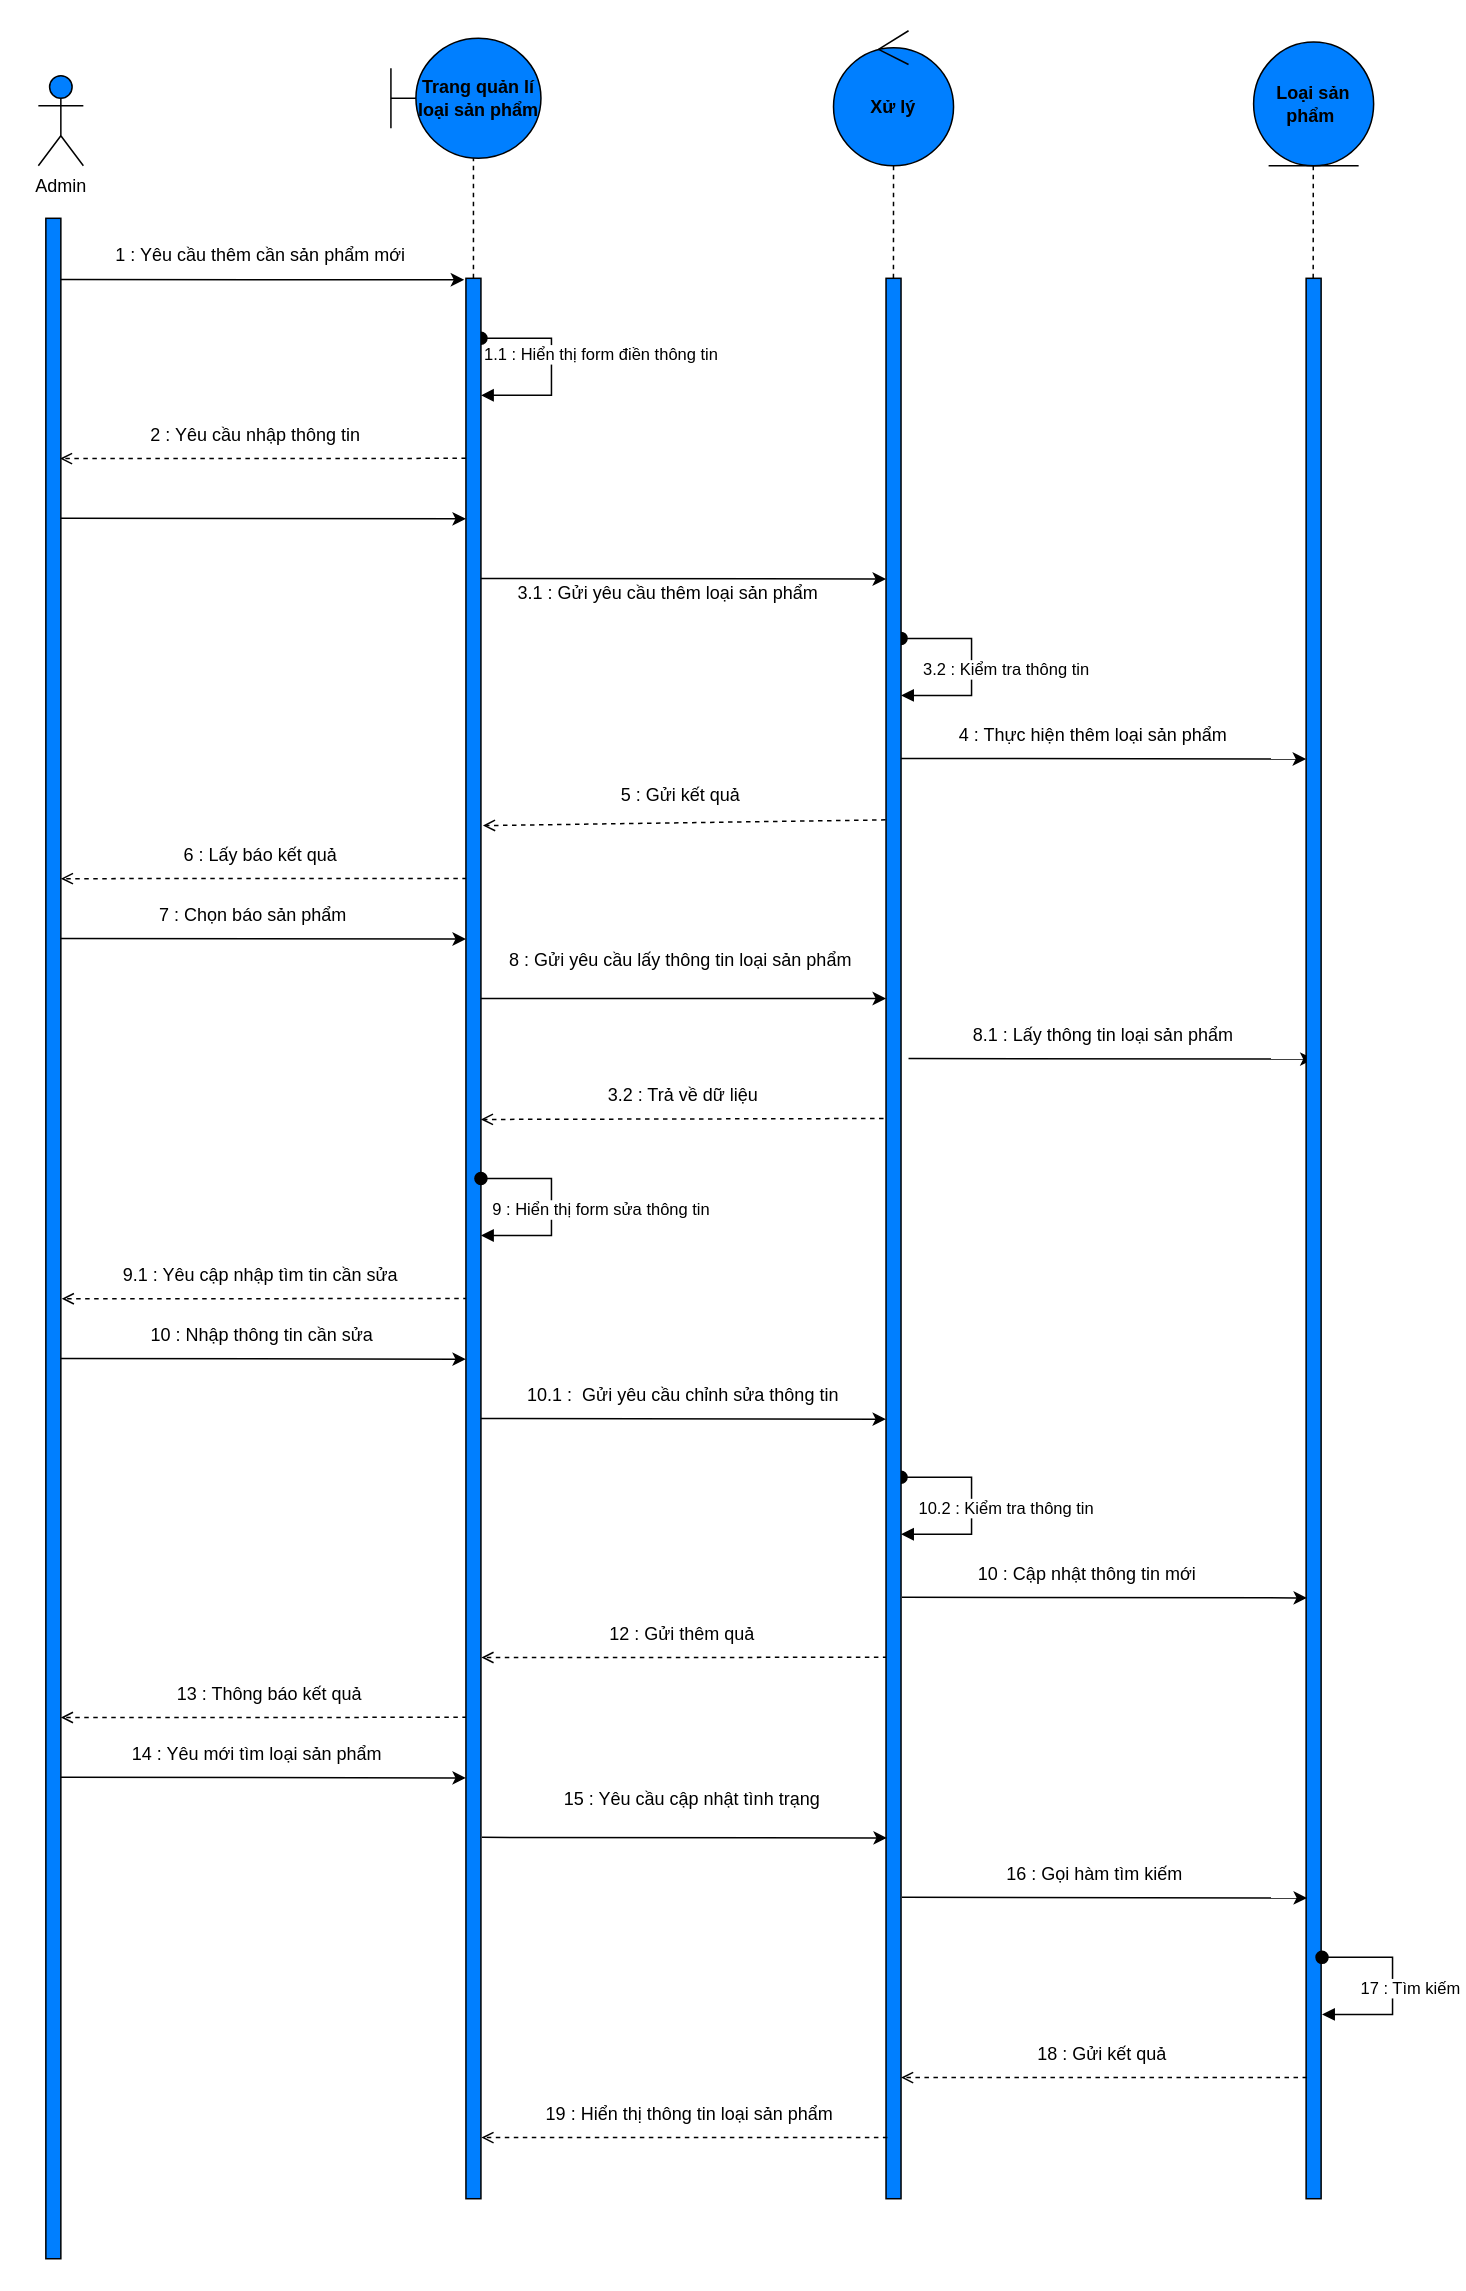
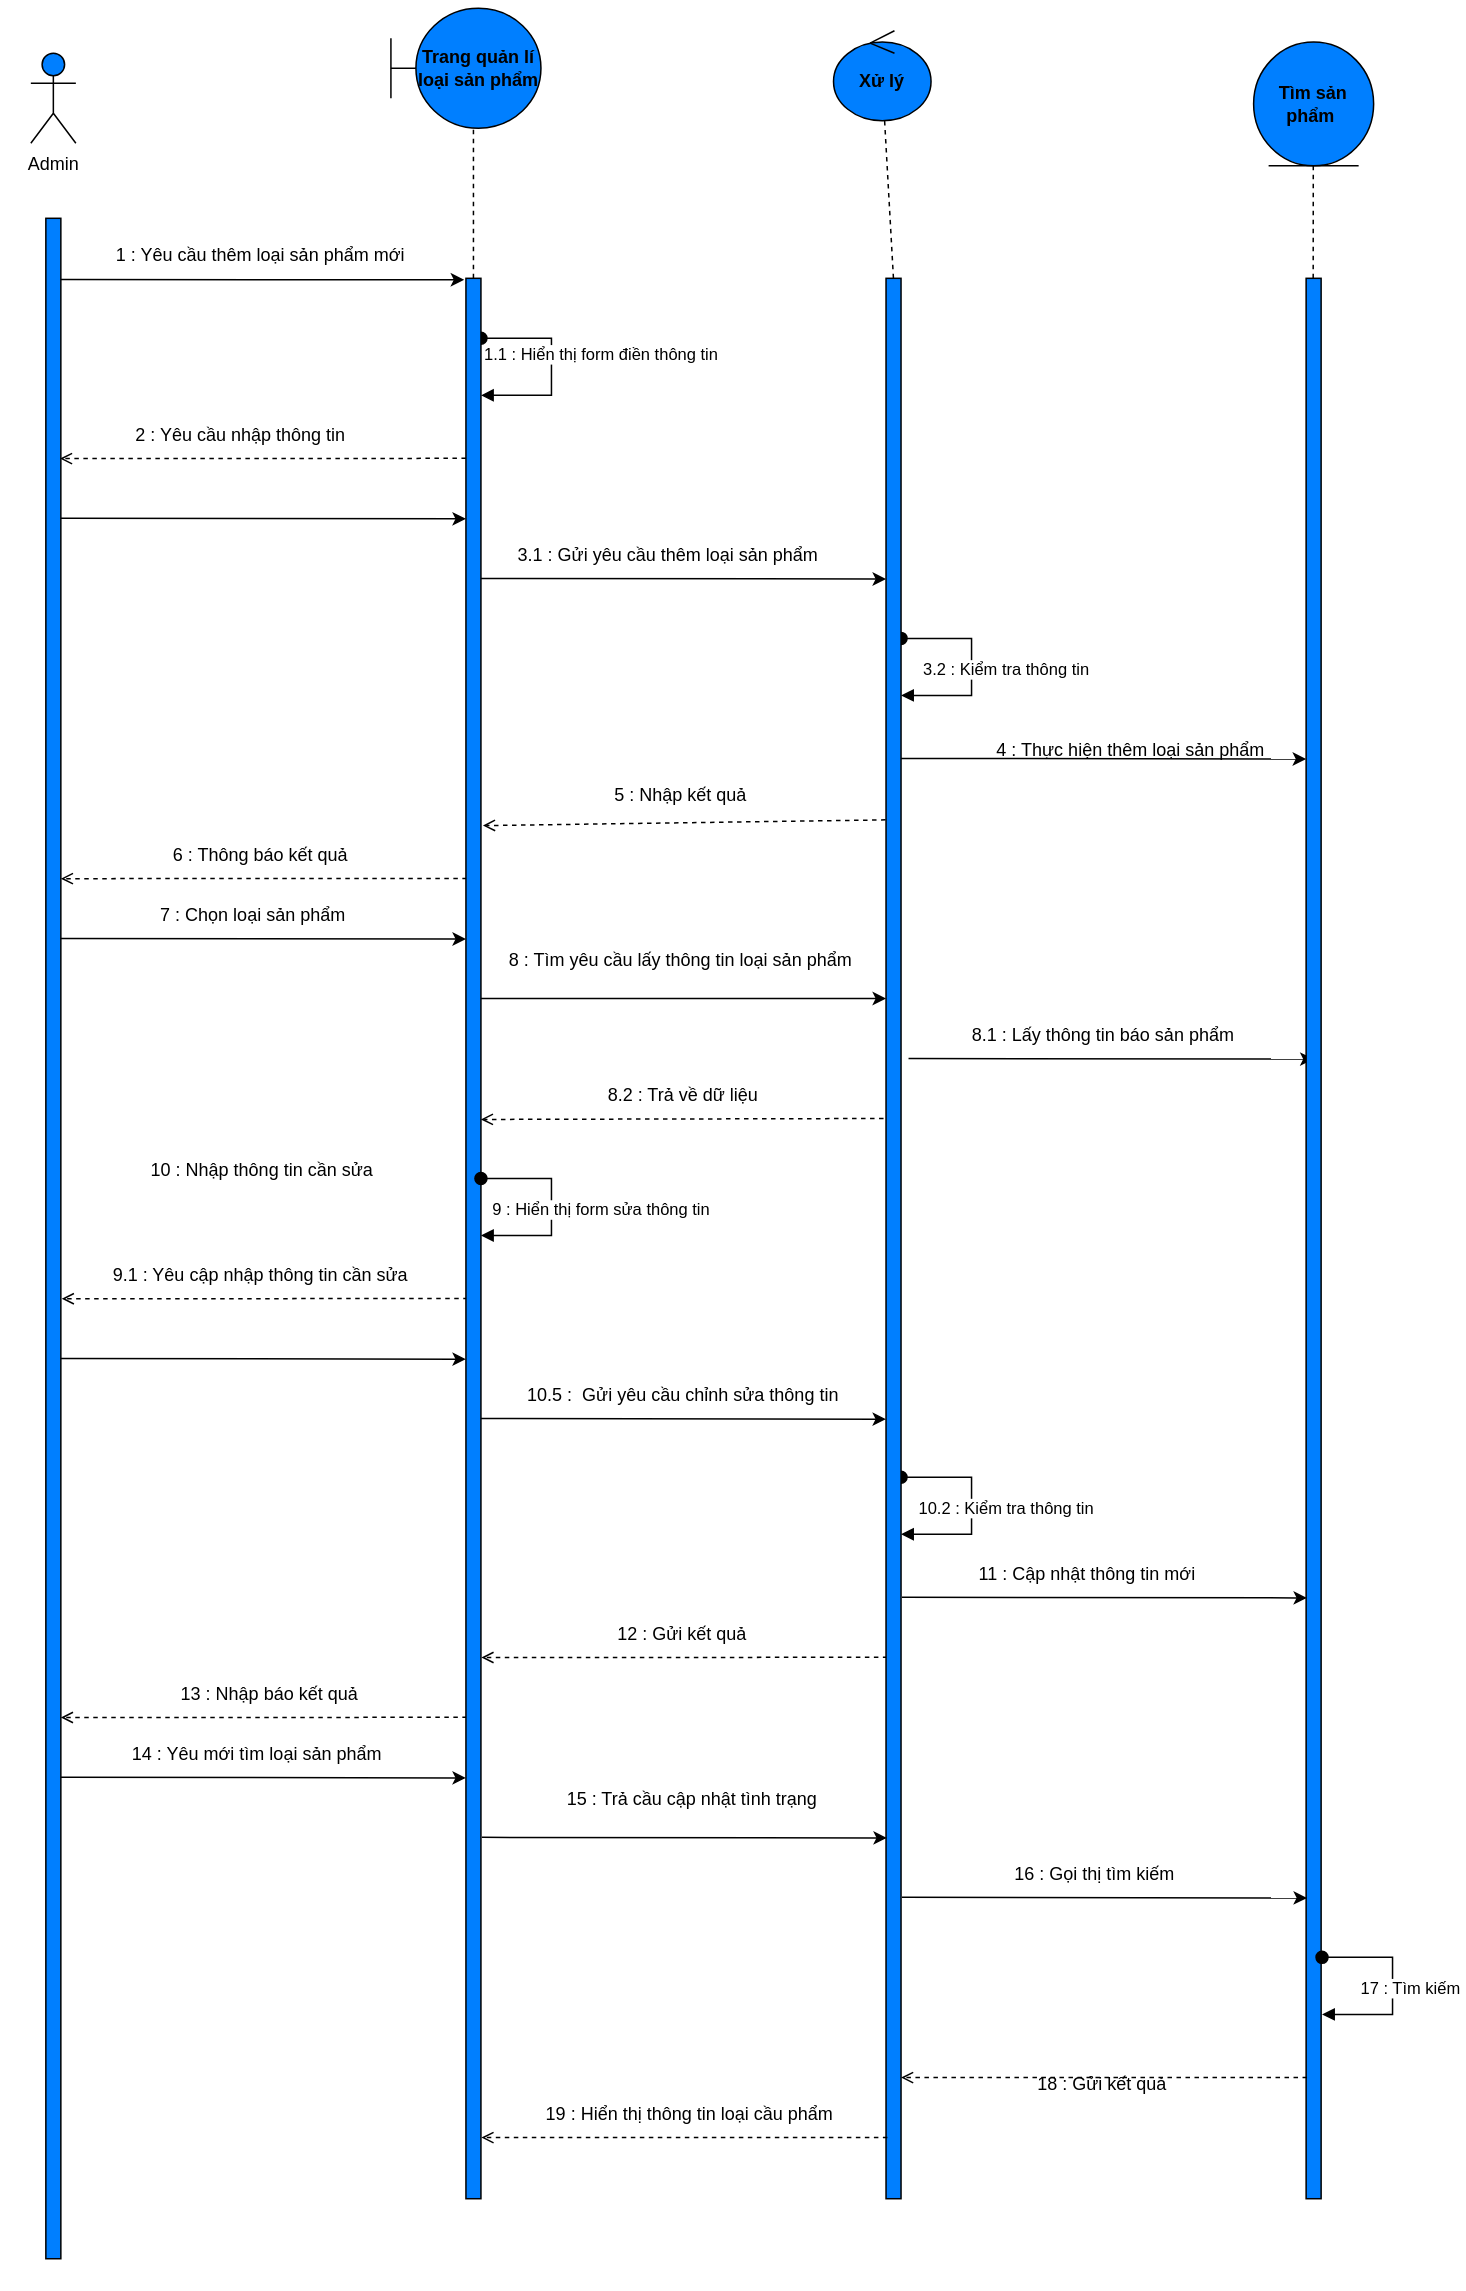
(466, 98) -> (466, 68)
(893, 98) -> (882, 76)
(1313, 104) -> (1313, 104)
(61, 121) -> (53, 98)
(263, 256) -> (263, 256)
(256, 436) -> (241, 436)
(668, 593) -> (668, 556)
(1096, 736) -> (1133, 751)
(683, 796) -> (683, 796)
(263, 856) -> (263, 856)
(256, 916) -> (256, 916)
(683, 961) -> (683, 961)
(1103, 1036) -> (1103, 1036)
(683, 1096) -> (683, 1096)
(263, 1276) -> (263, 1276)
(264, 1336) -> (264, 1171)
(683, 1396) -> (683, 1396)
(1090, 1574) -> (1090, 1574)
(685, 1634) -> (685, 1634)
(272, 1694) -> (272, 1694)
(692, 1799) -> (692, 1799)
(1097, 1874) -> (1097, 1874)
(1104, 2054) -> (1104, 2084)
(692, 2114) -> (692, 2114)
